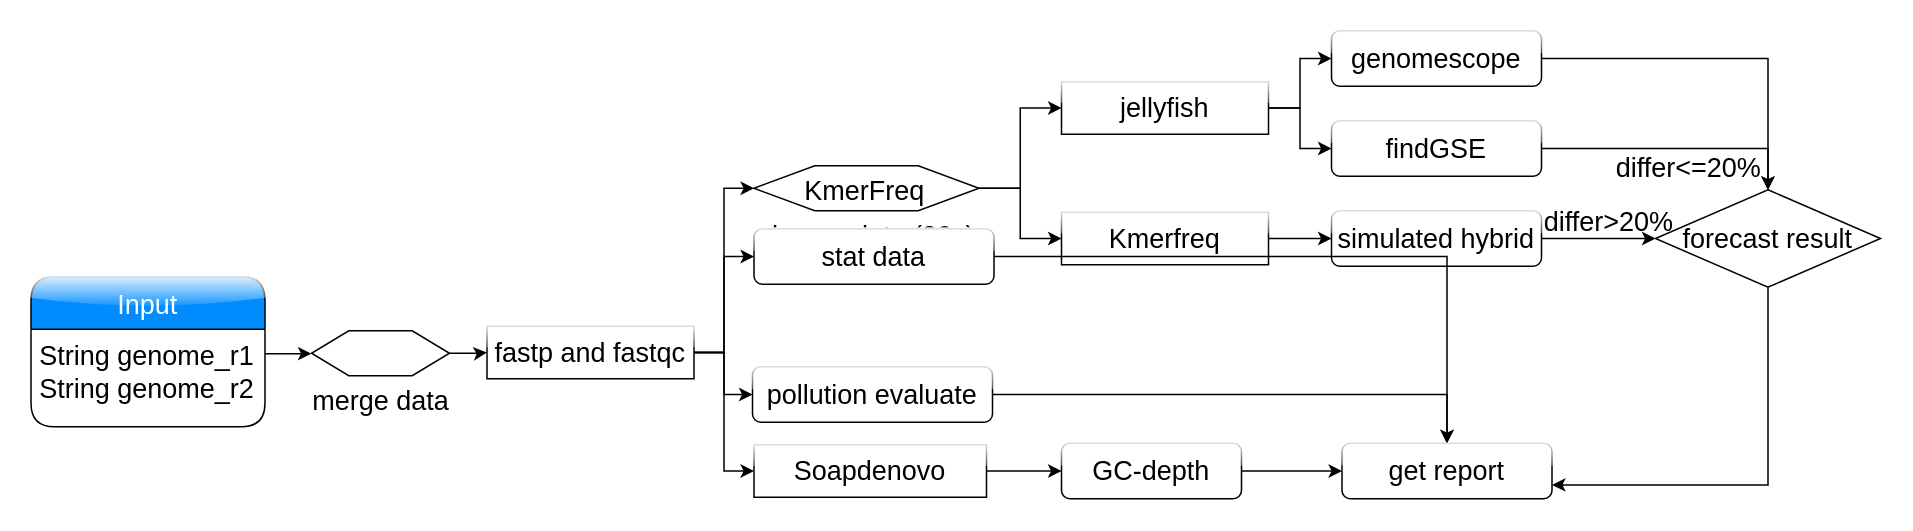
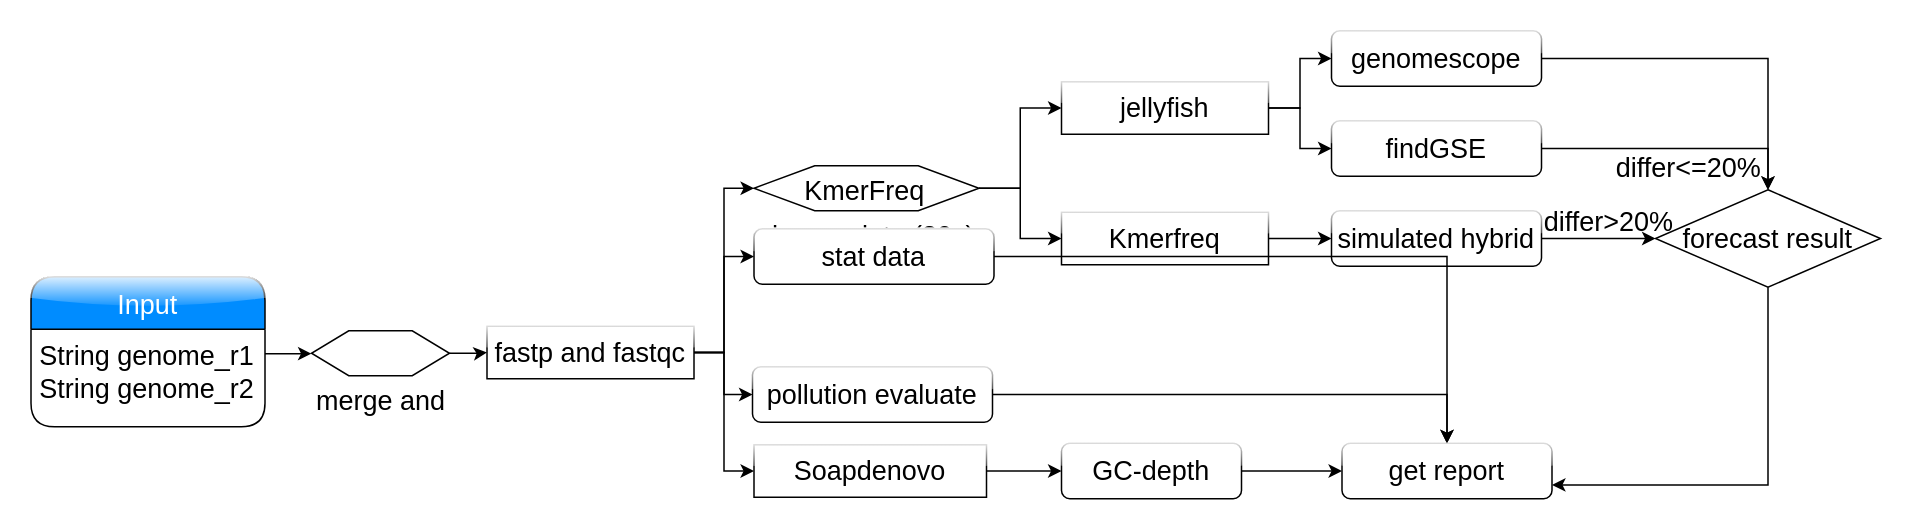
(381, 402) -> (381, 402)
